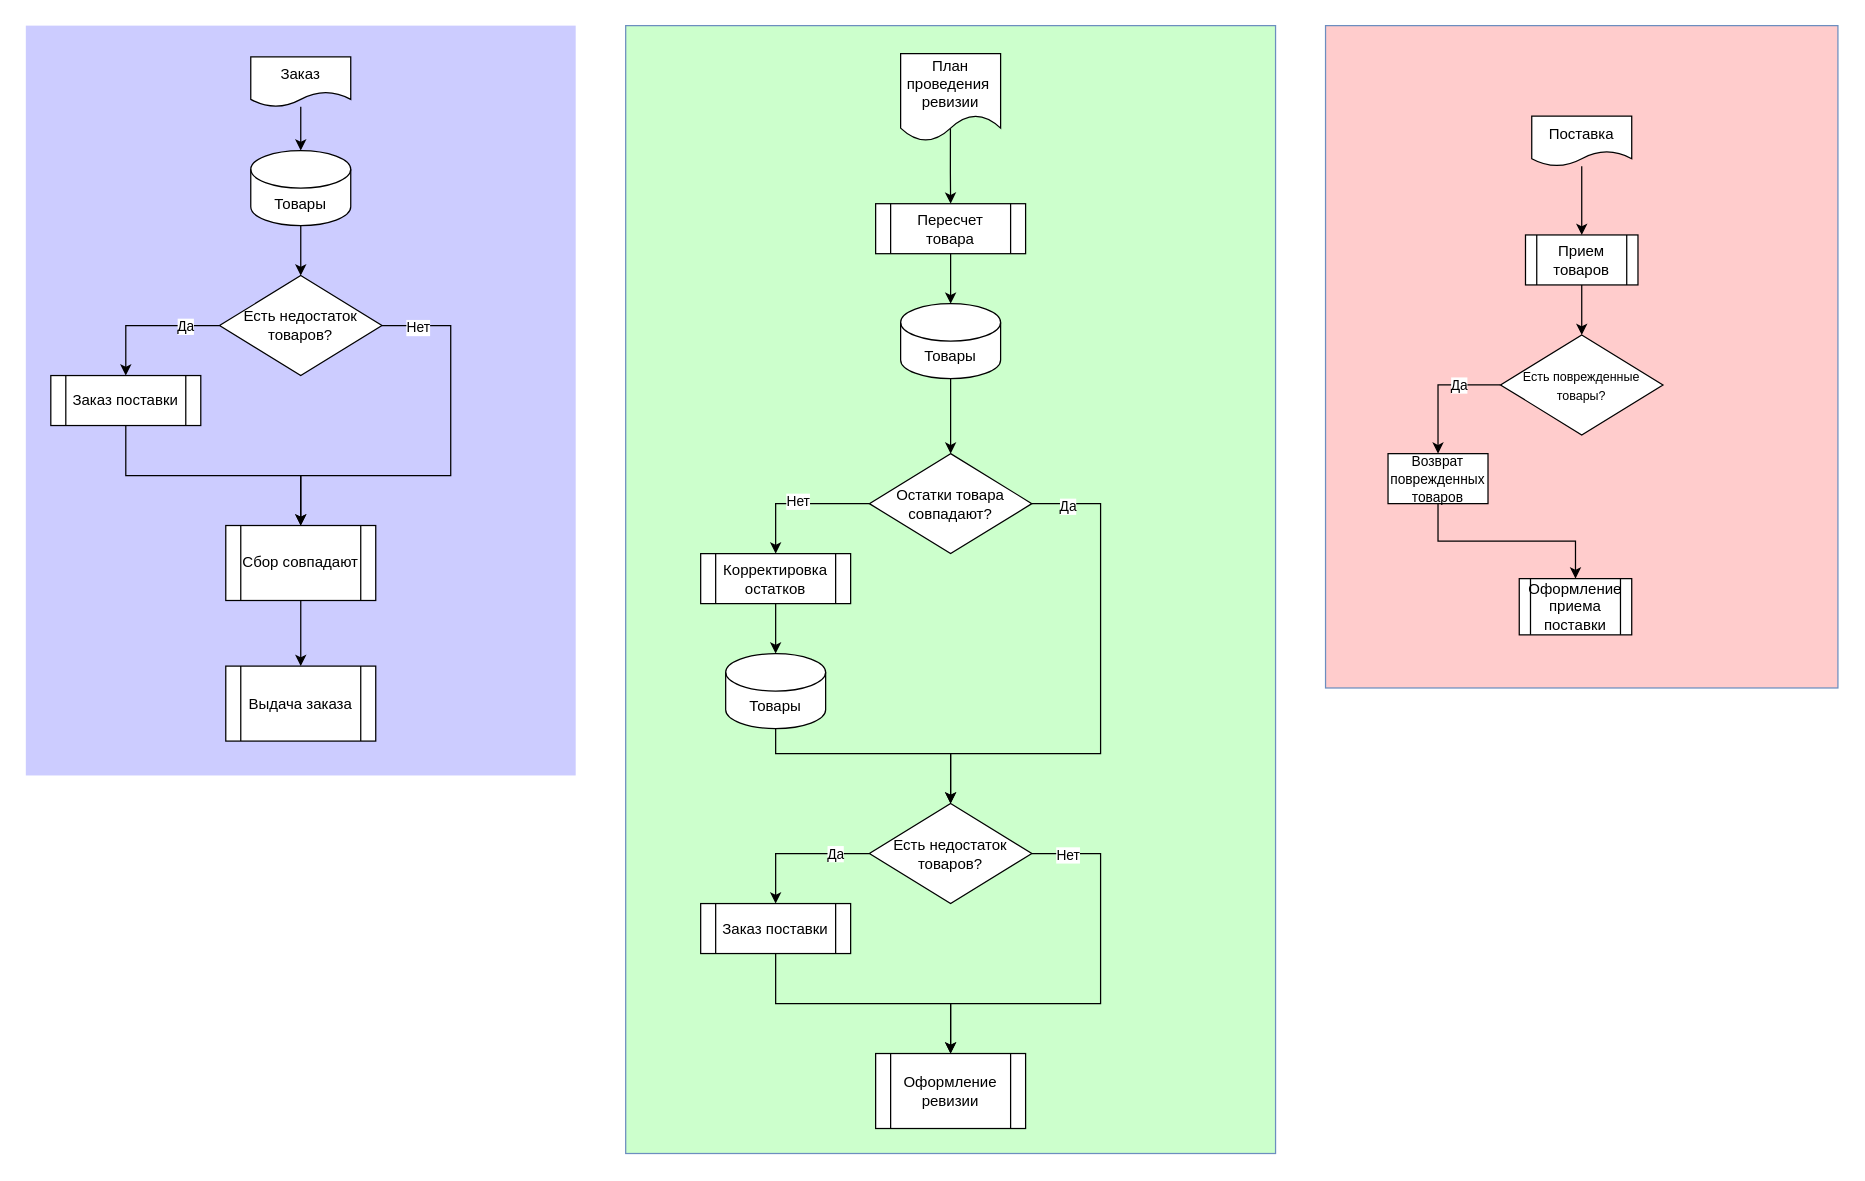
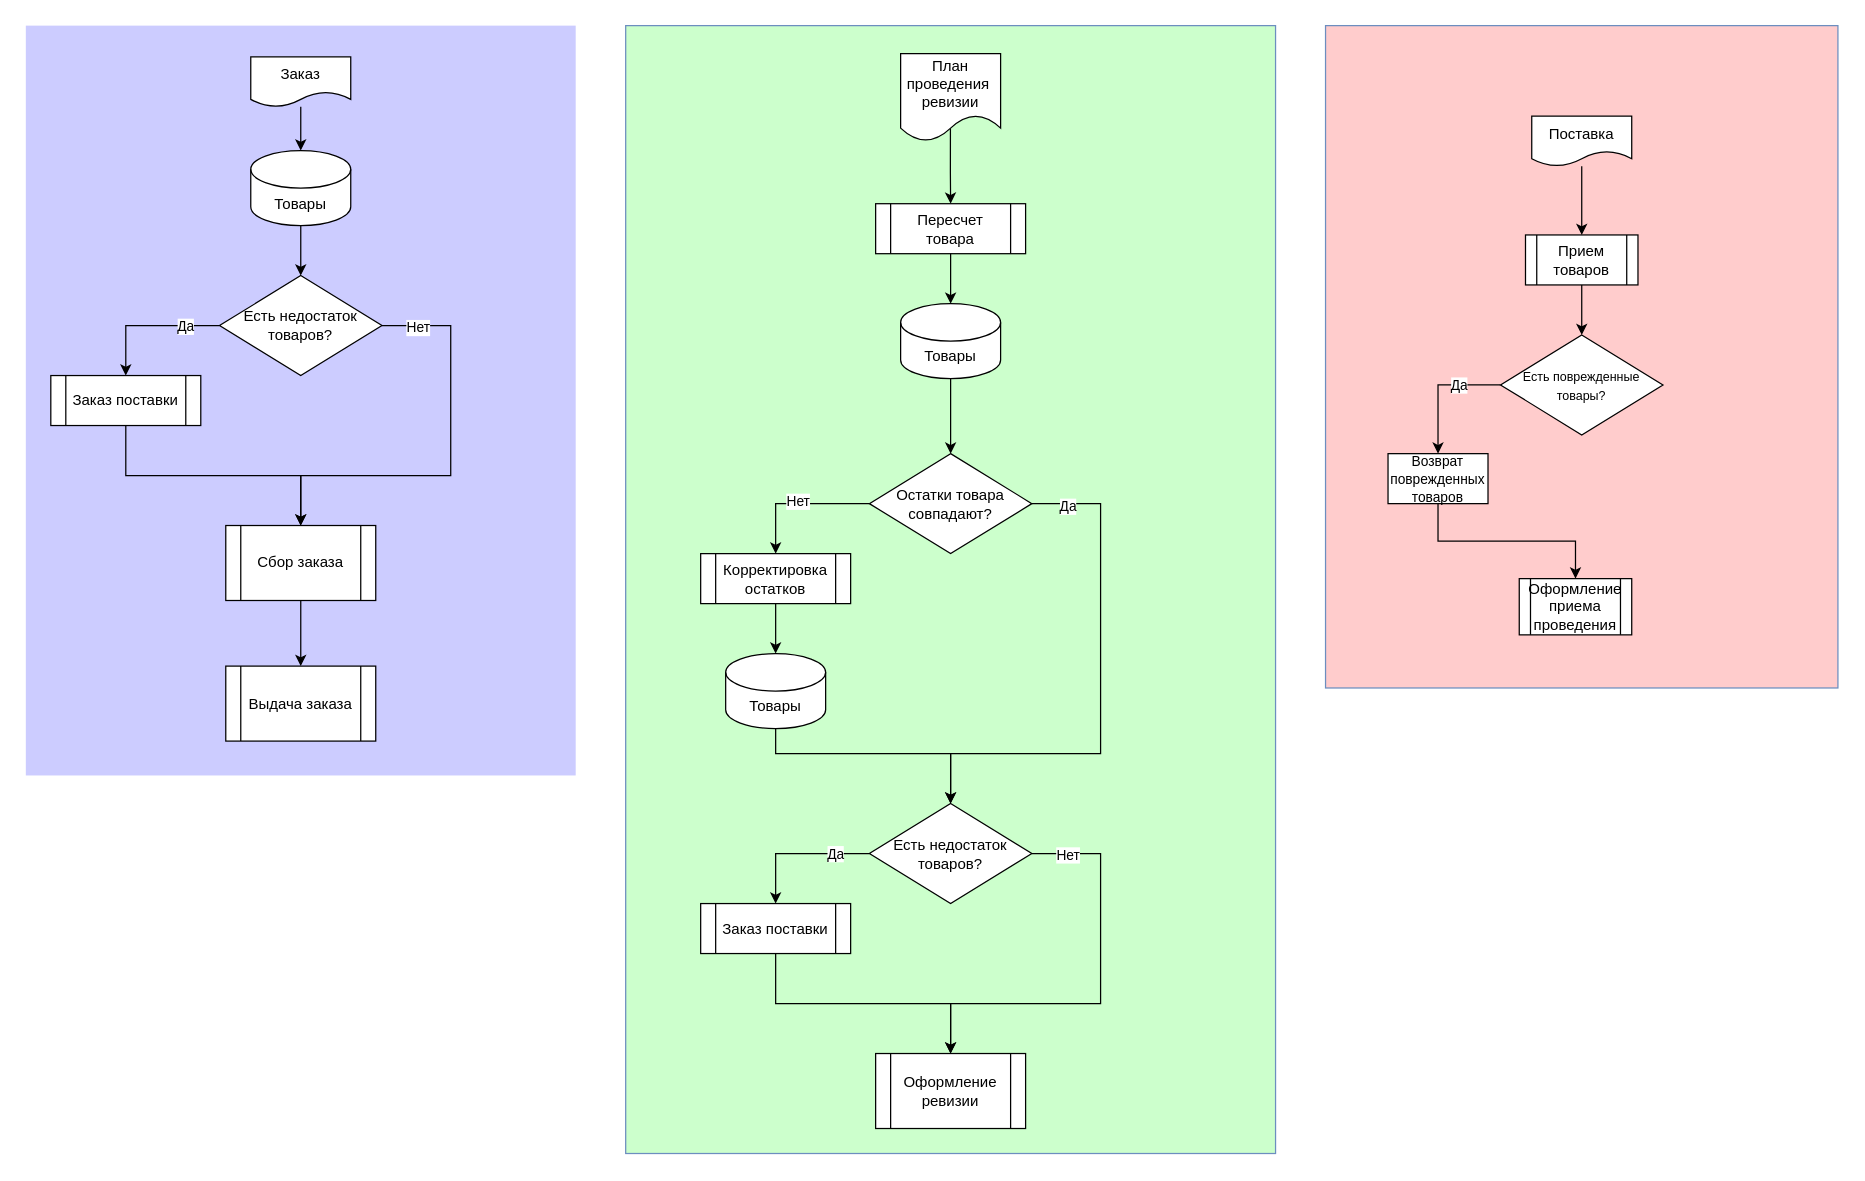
(301, 563) -> (301, 563)
(1576, 607) -> (1576, 607)
